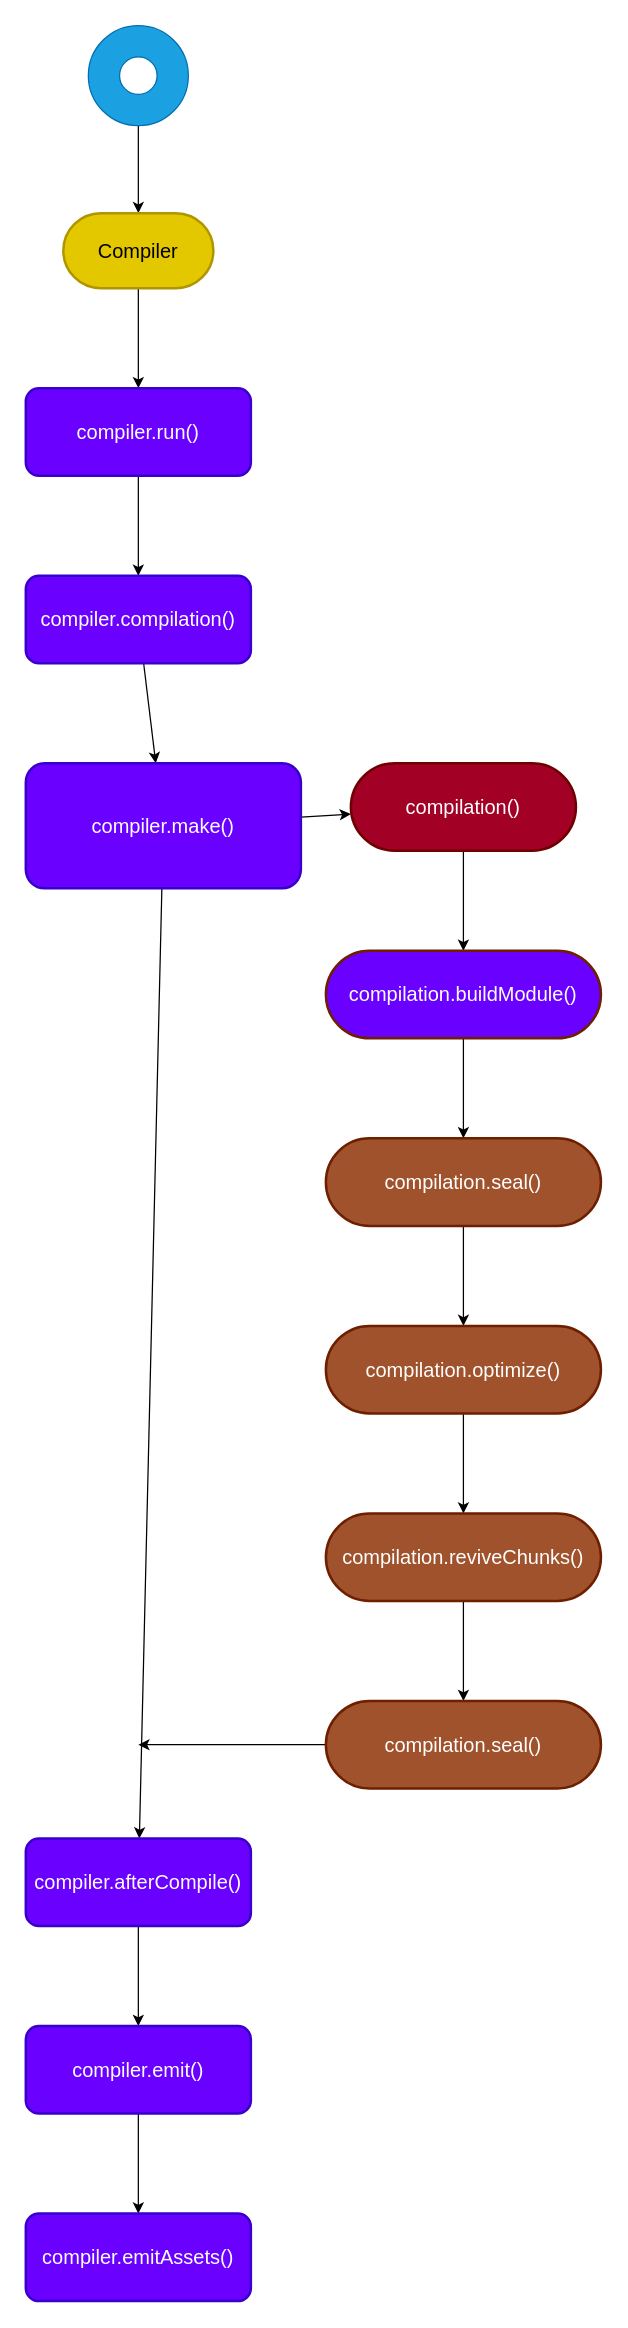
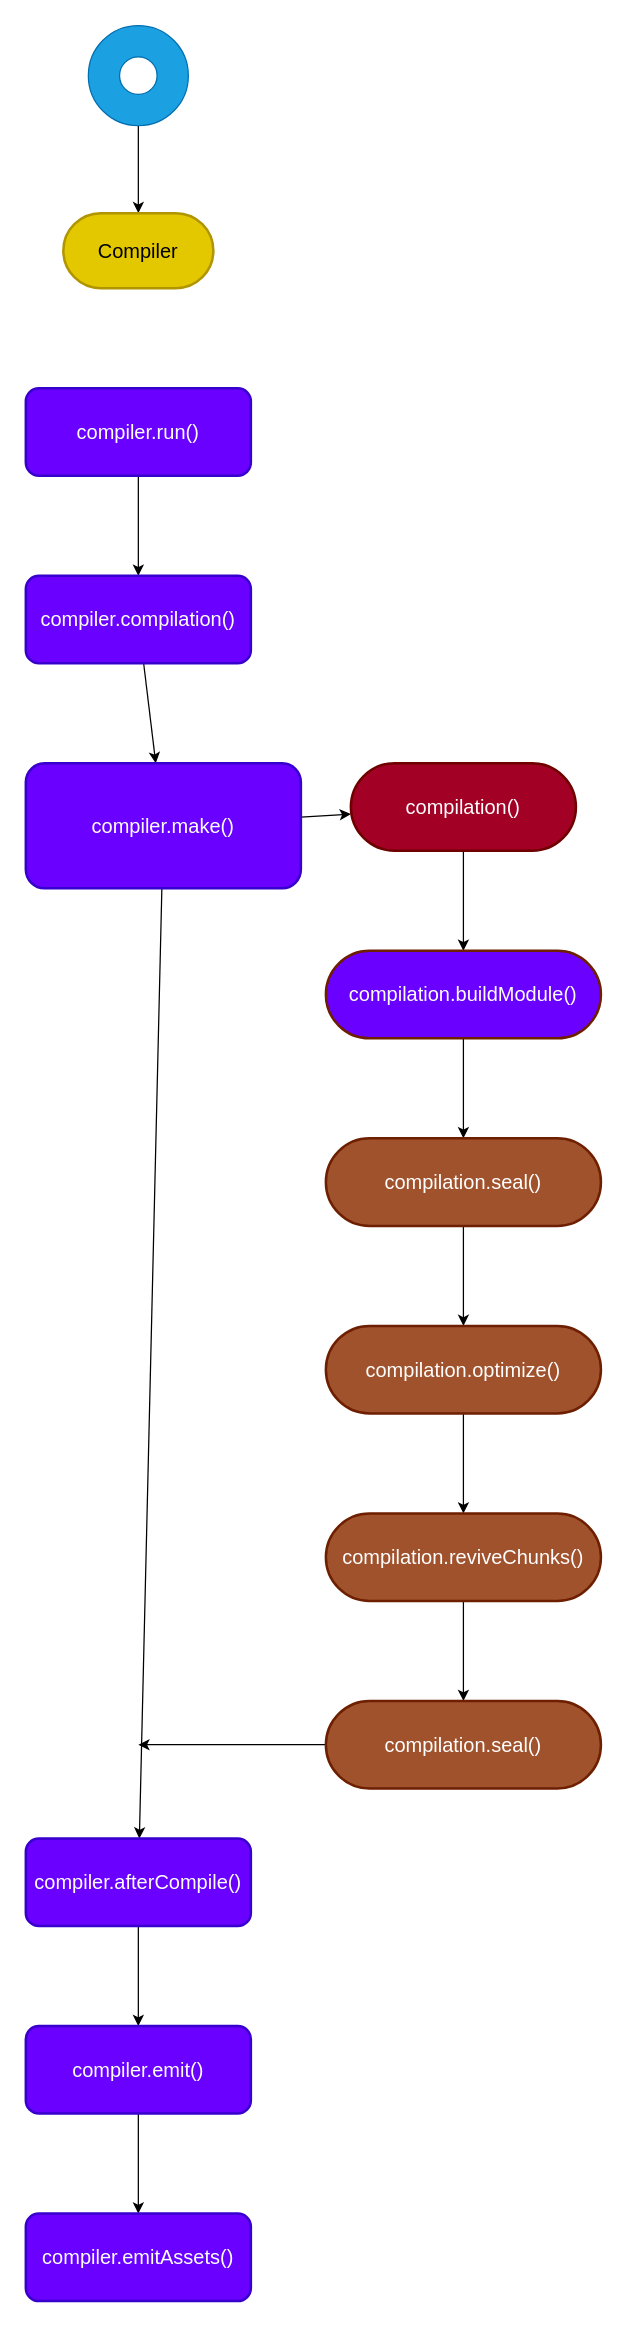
(138, 334) -> none
